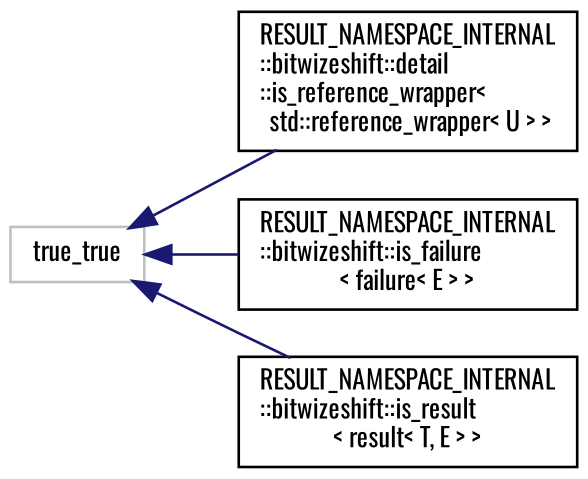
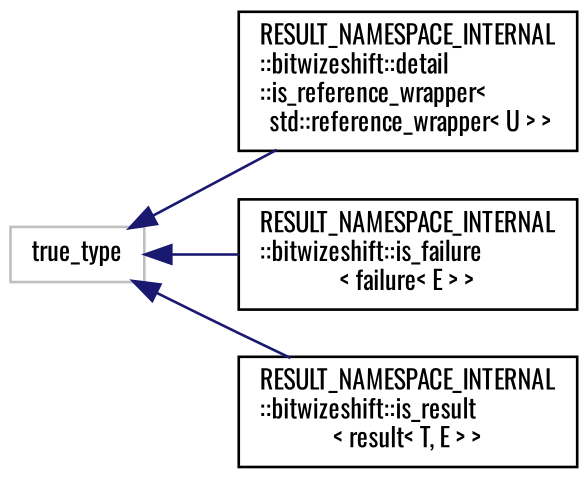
(77, 254) -> (77, 254)
